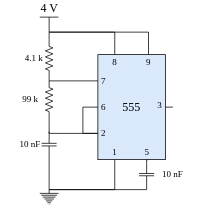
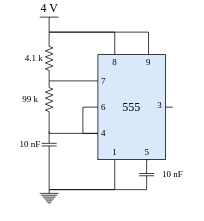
(104, 133) -> (104, 133)
